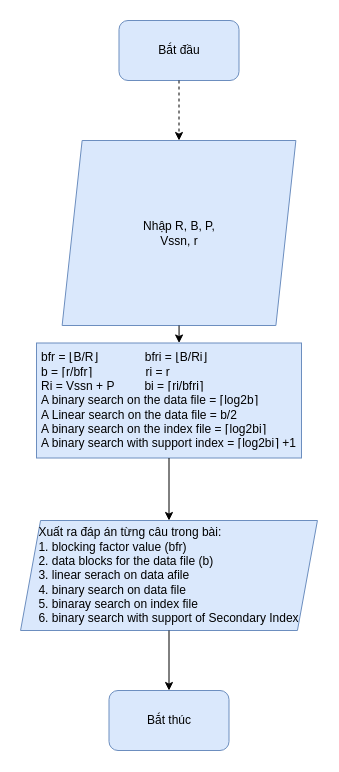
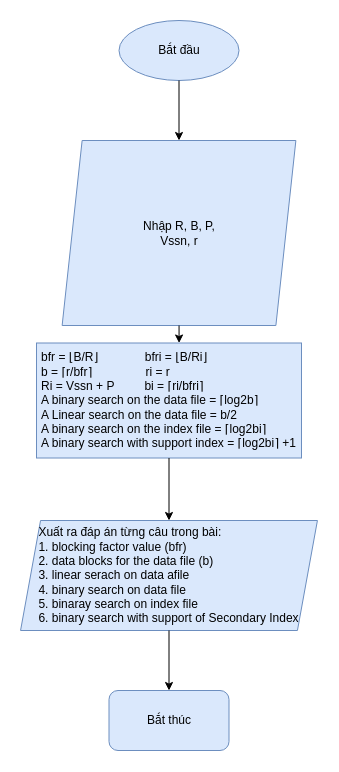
(179, 51) -> (179, 51)
(179, 108) -> (179, 108)
